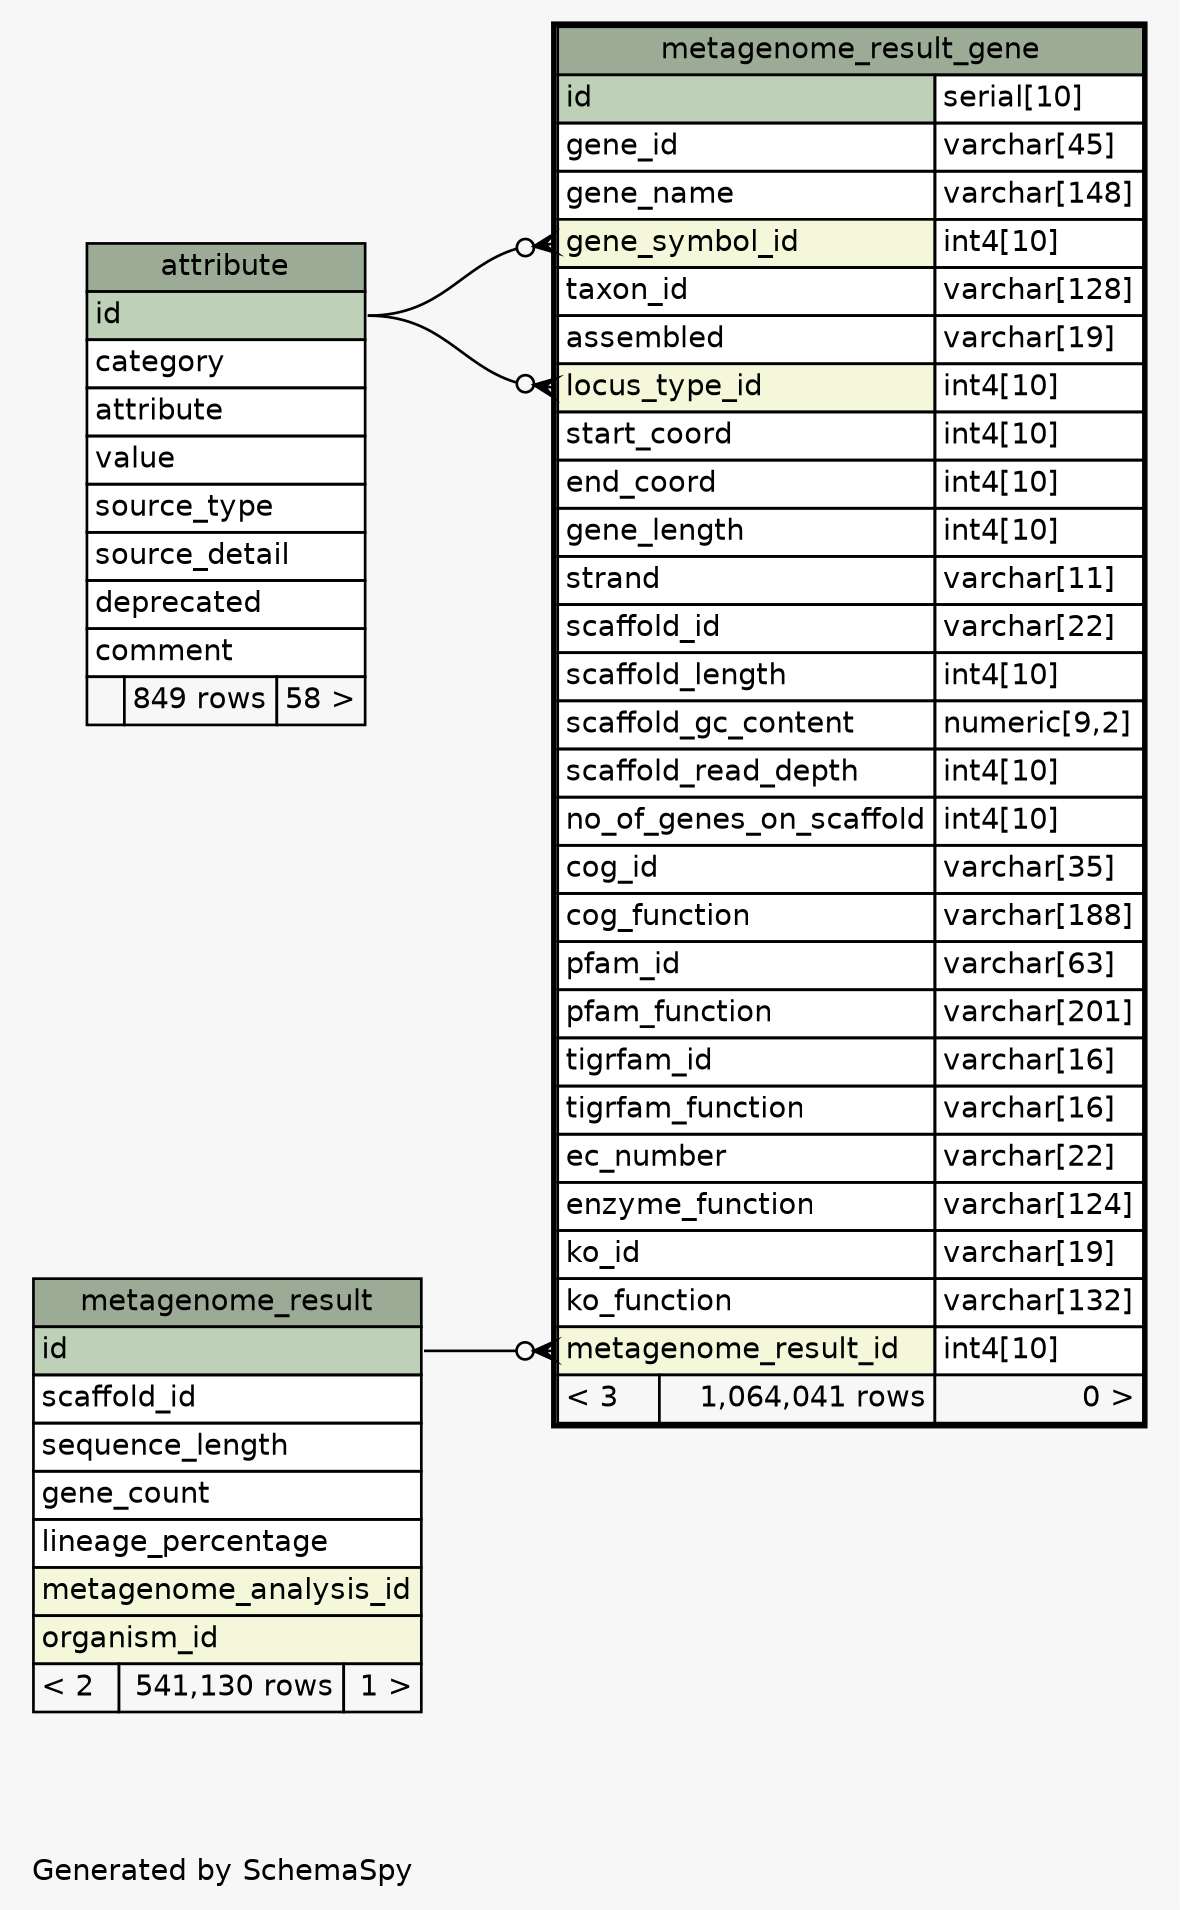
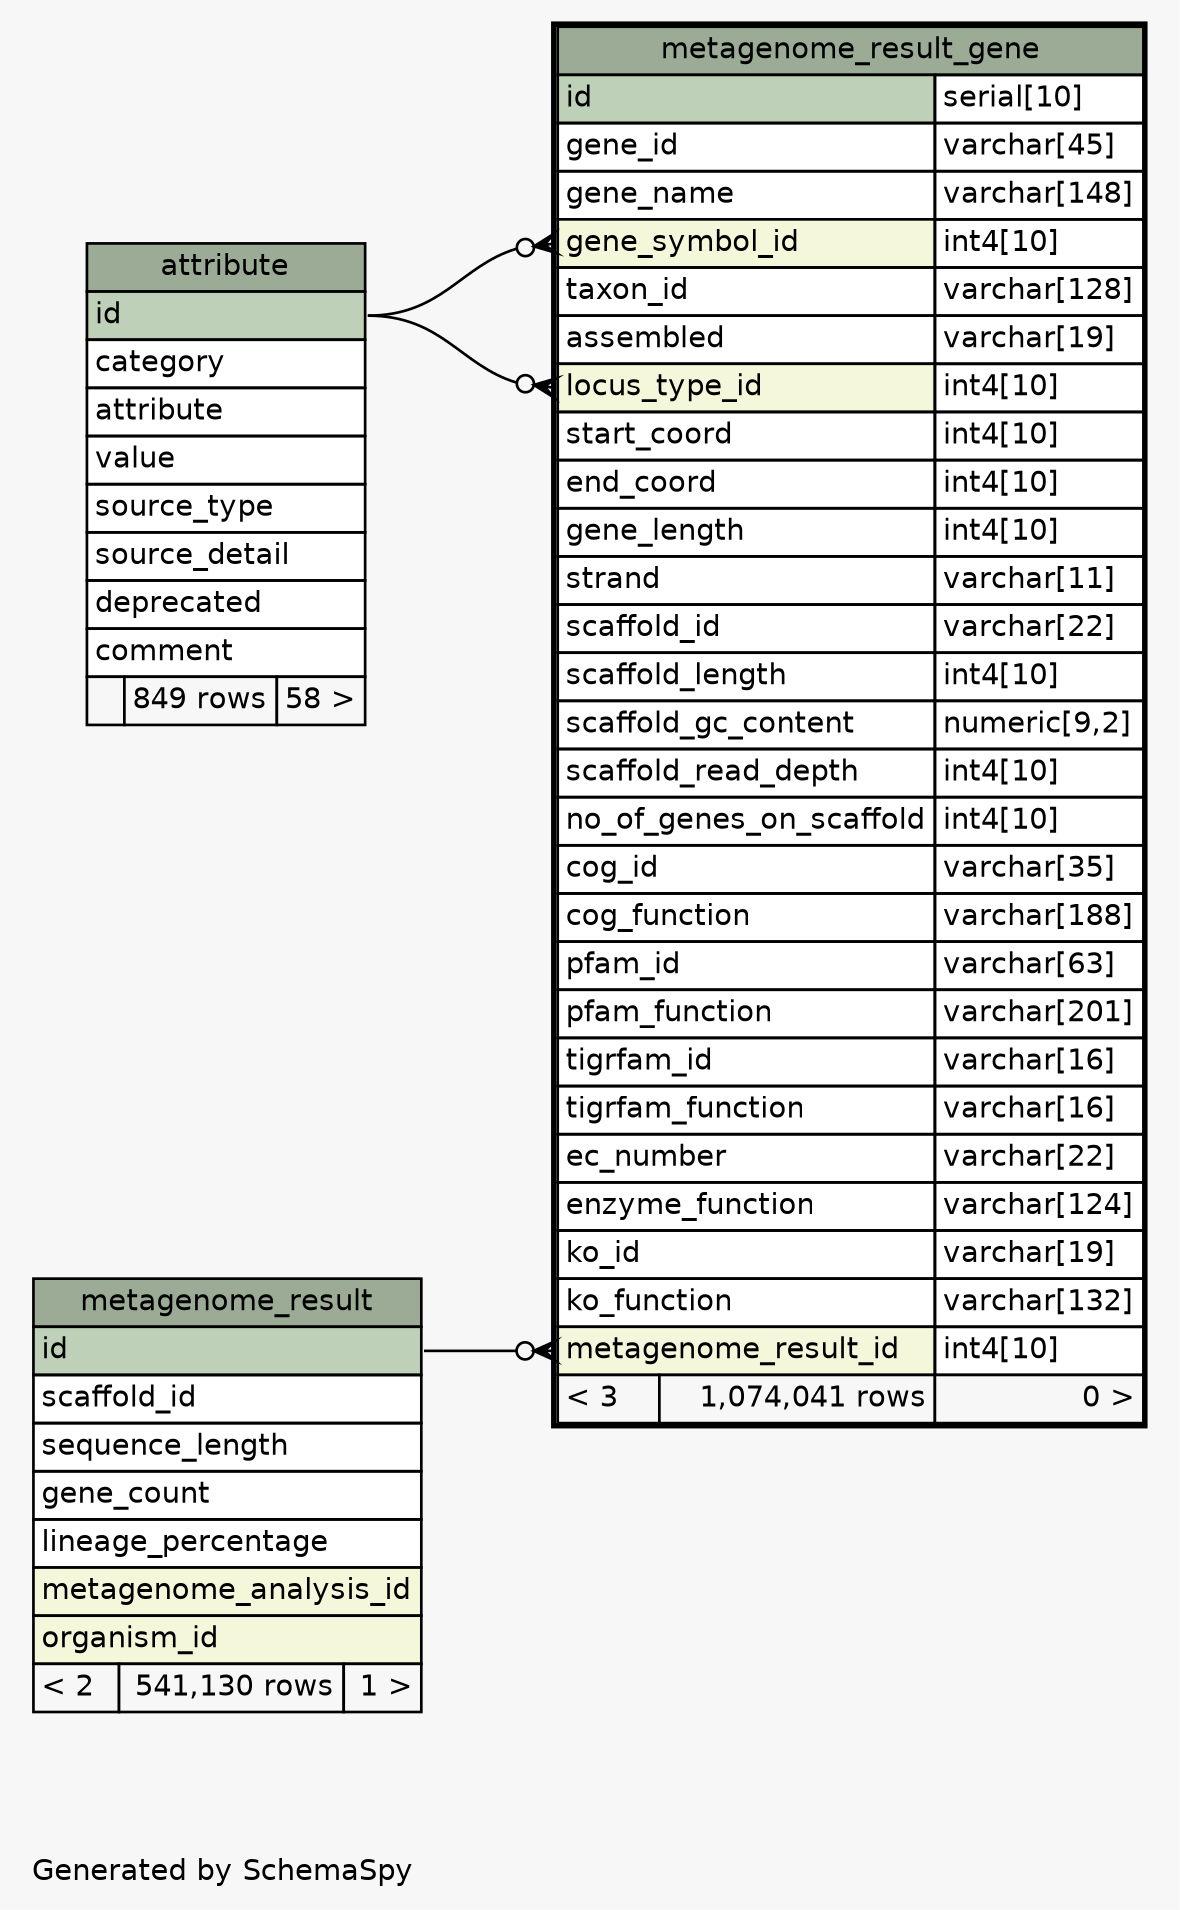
(813, 1398) -> (813, 1398)
